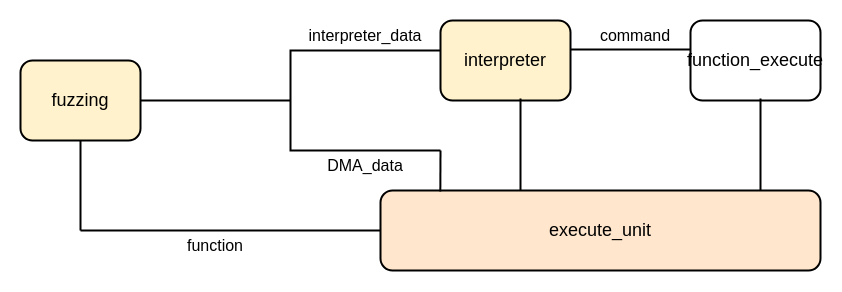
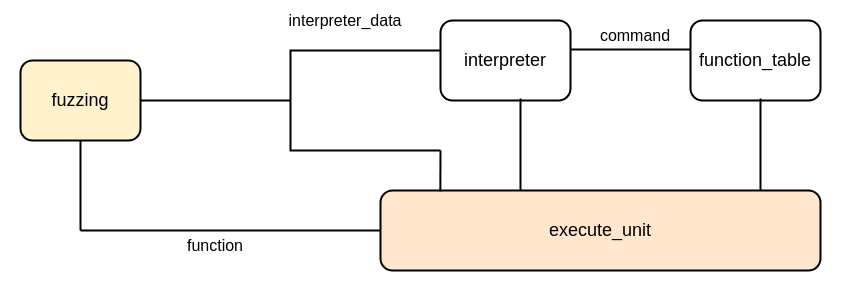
(366, 36) -> (346, 21)
(506, 61) -> (506, 61)
(756, 61) -> (756, 61)
(366, 166) -> none
